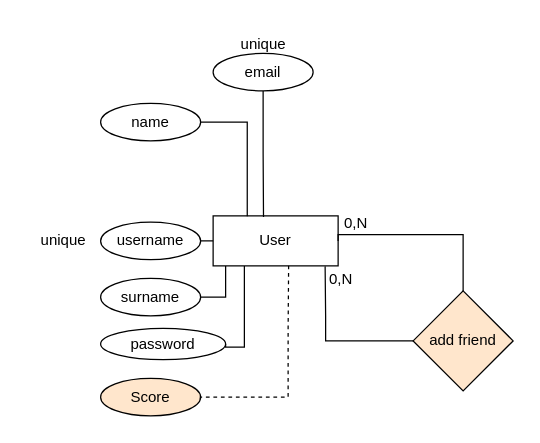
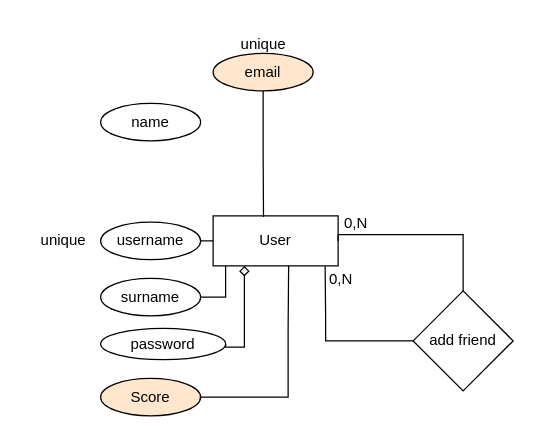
(263, 72) -> (263, 72)
(247, 146) -> none
(244, 271) -> (244, 276)
(463, 341) -> (463, 341)
(288, 377) -> (288, 377)
